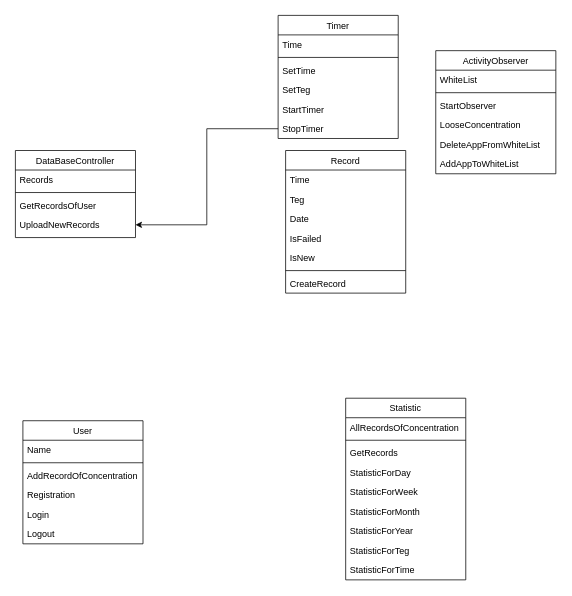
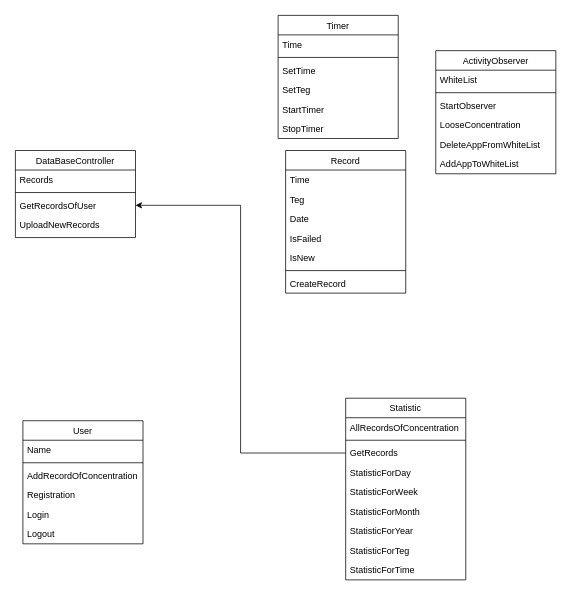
(207, 176) -> none
none -> (240, 280)
